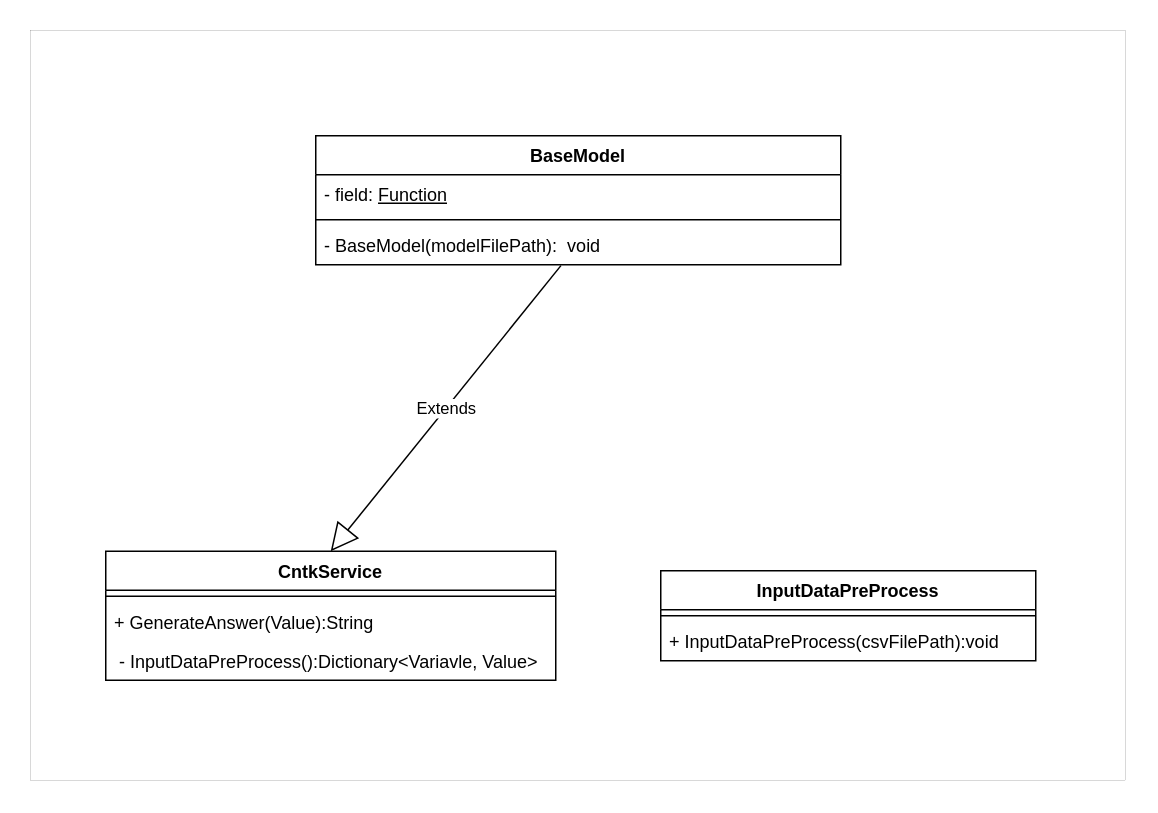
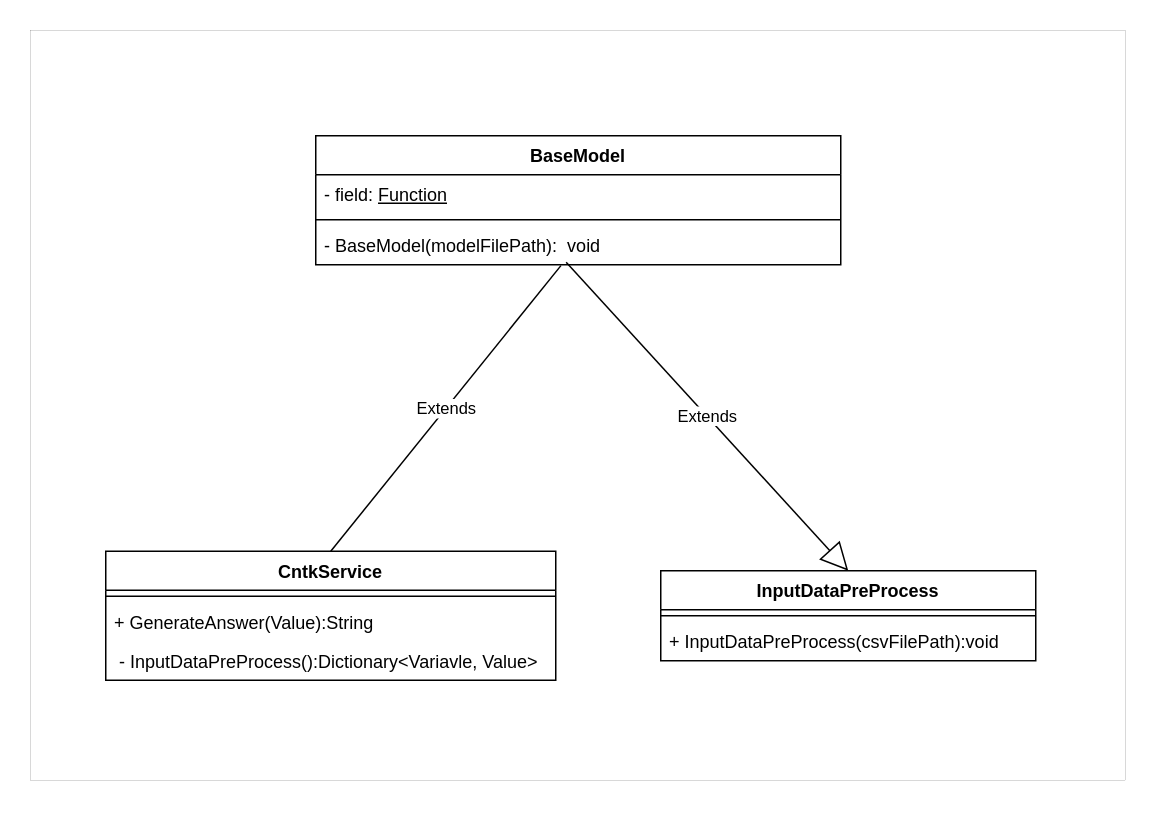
none -> (698, 406)
(349, 529) -> (340, 540)
